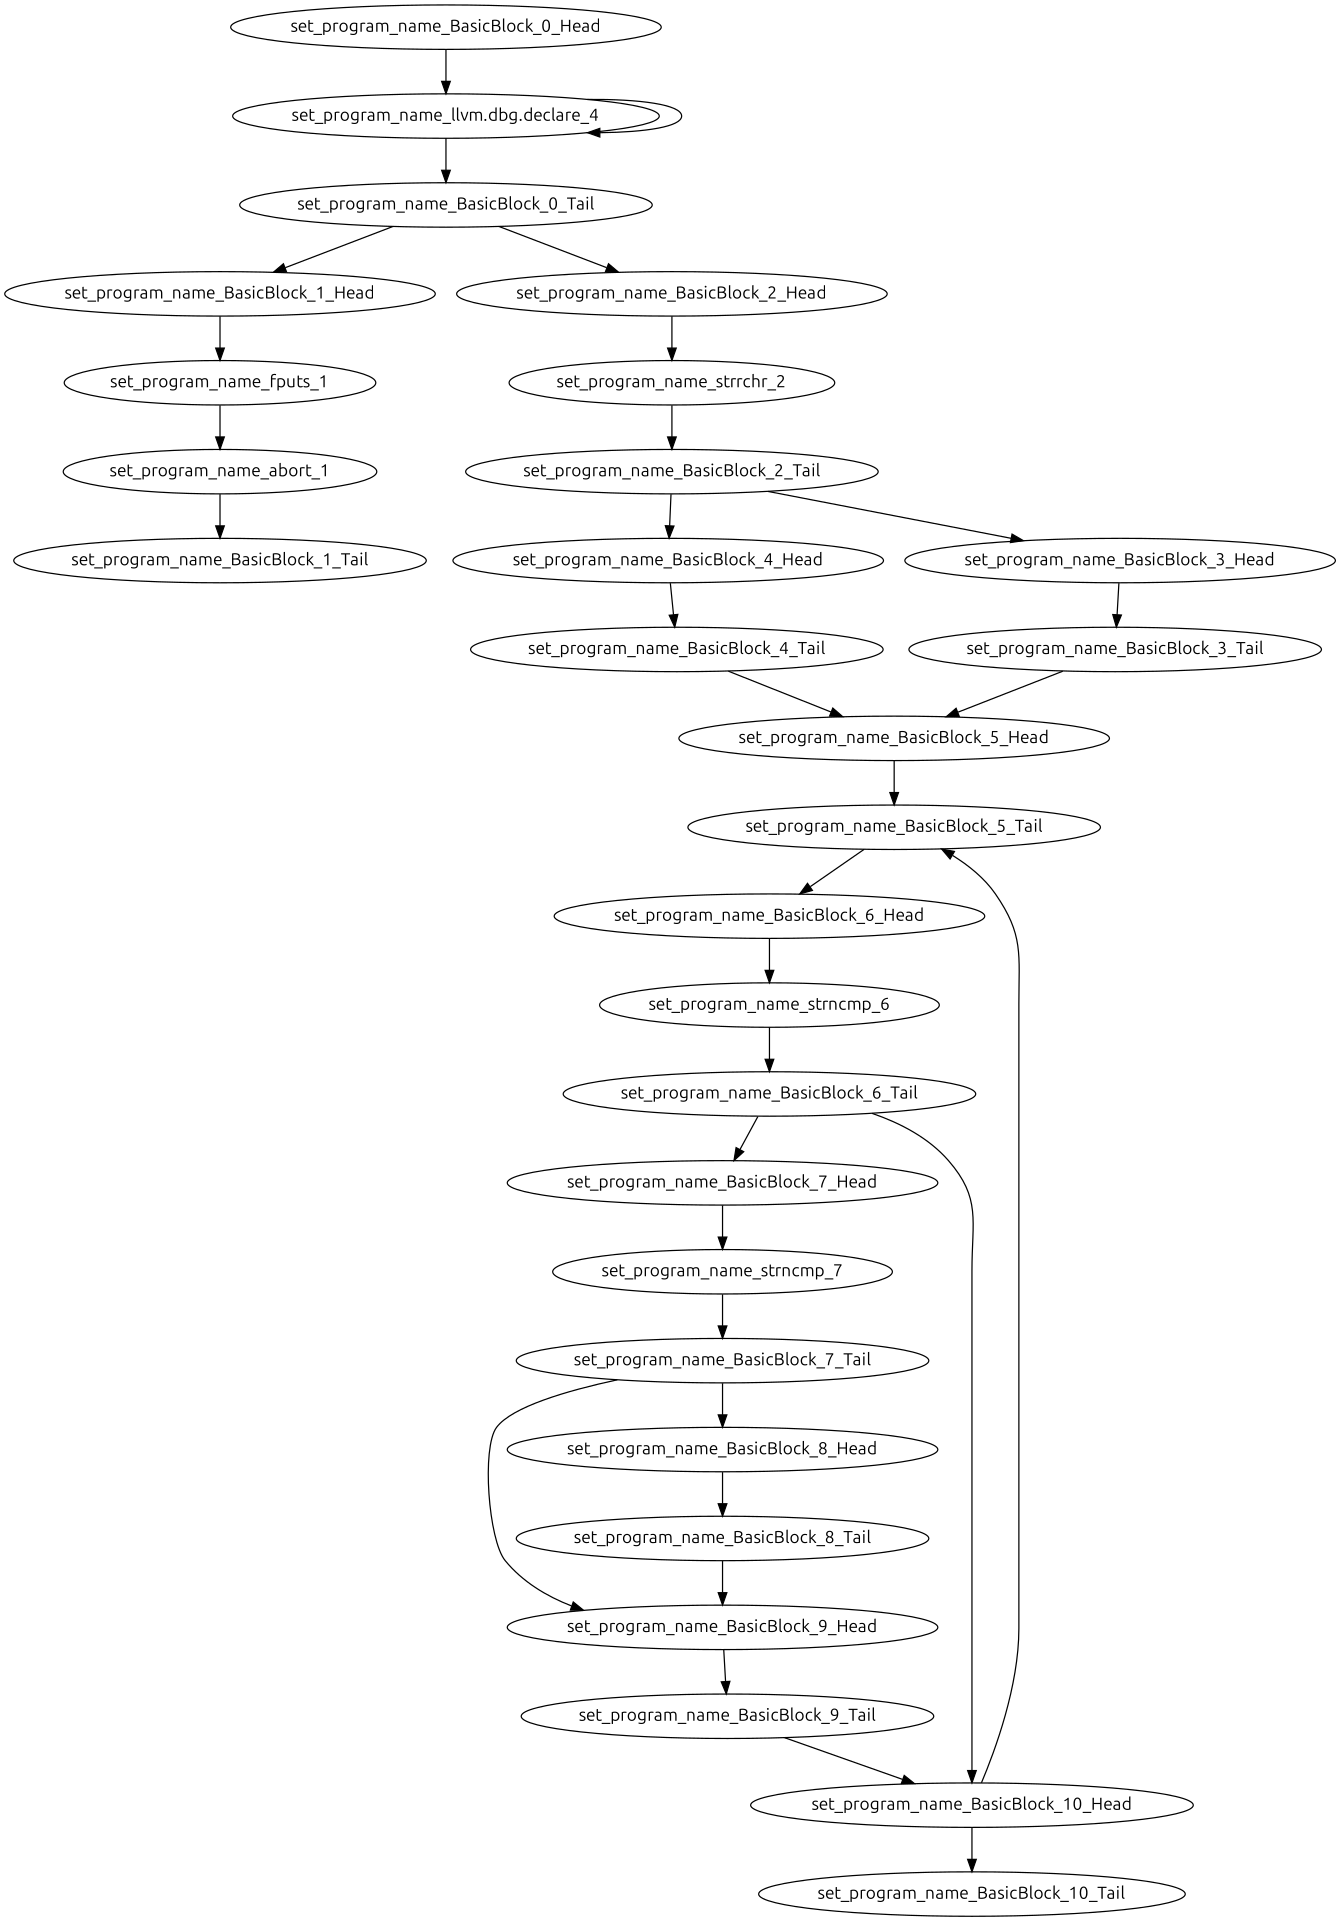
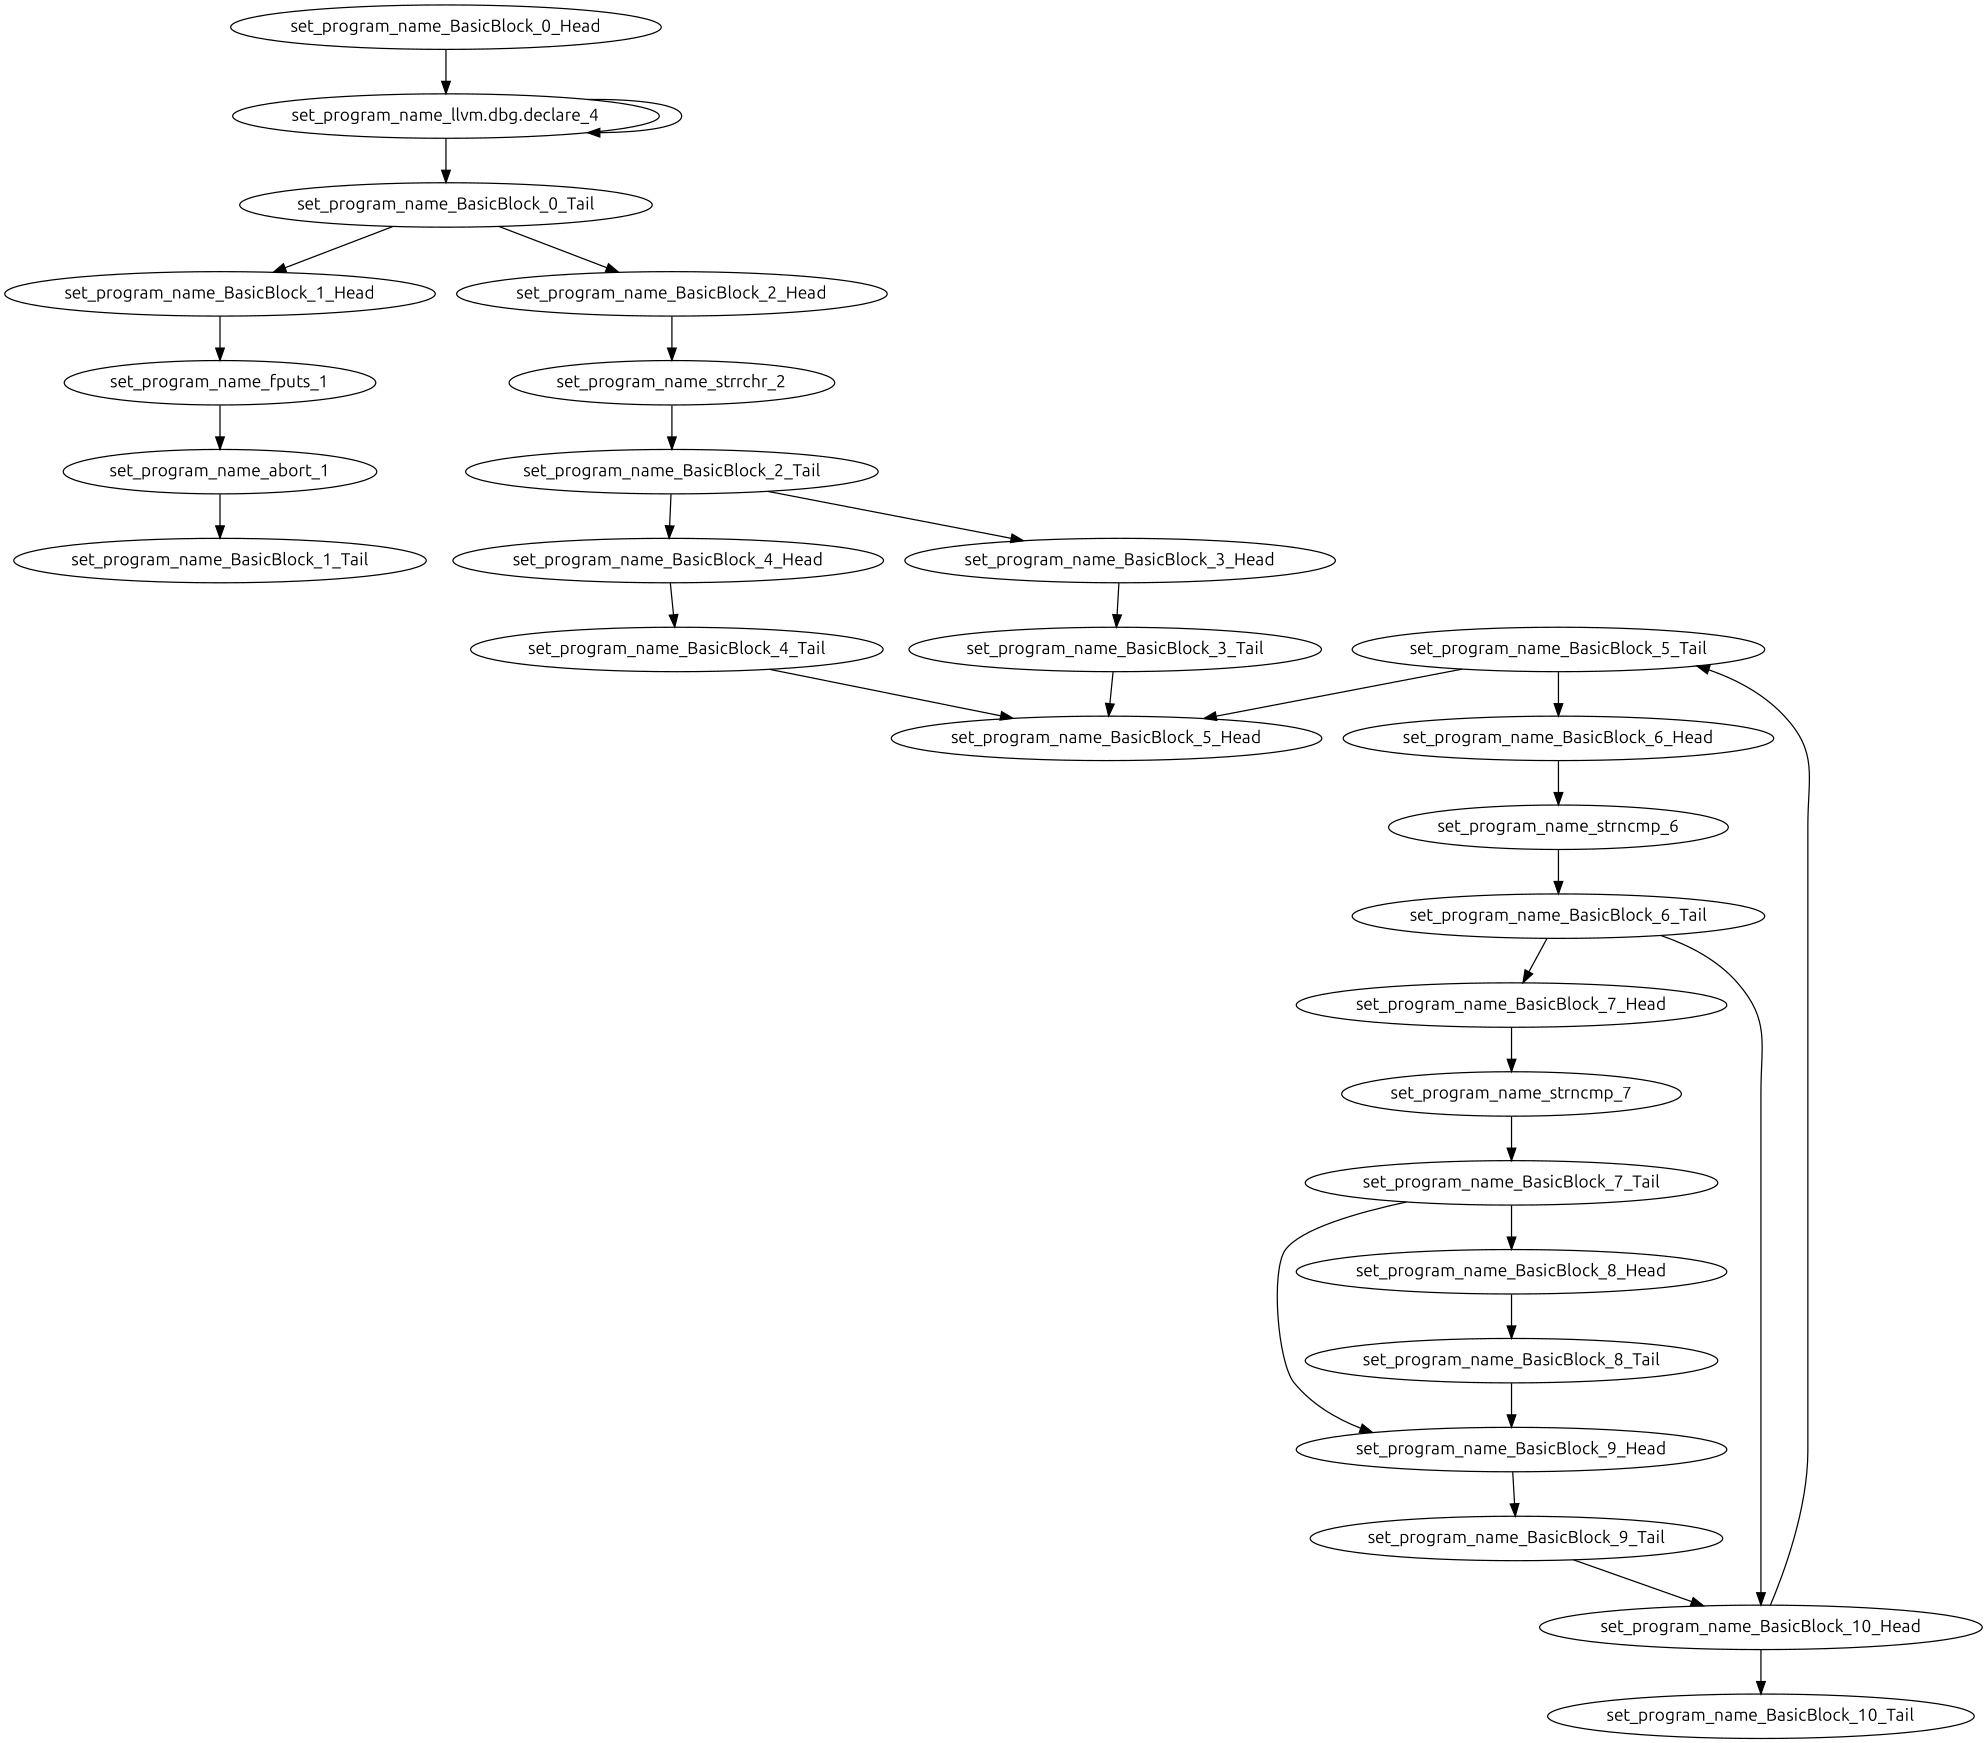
(894, 777) -> (1339, 693)
